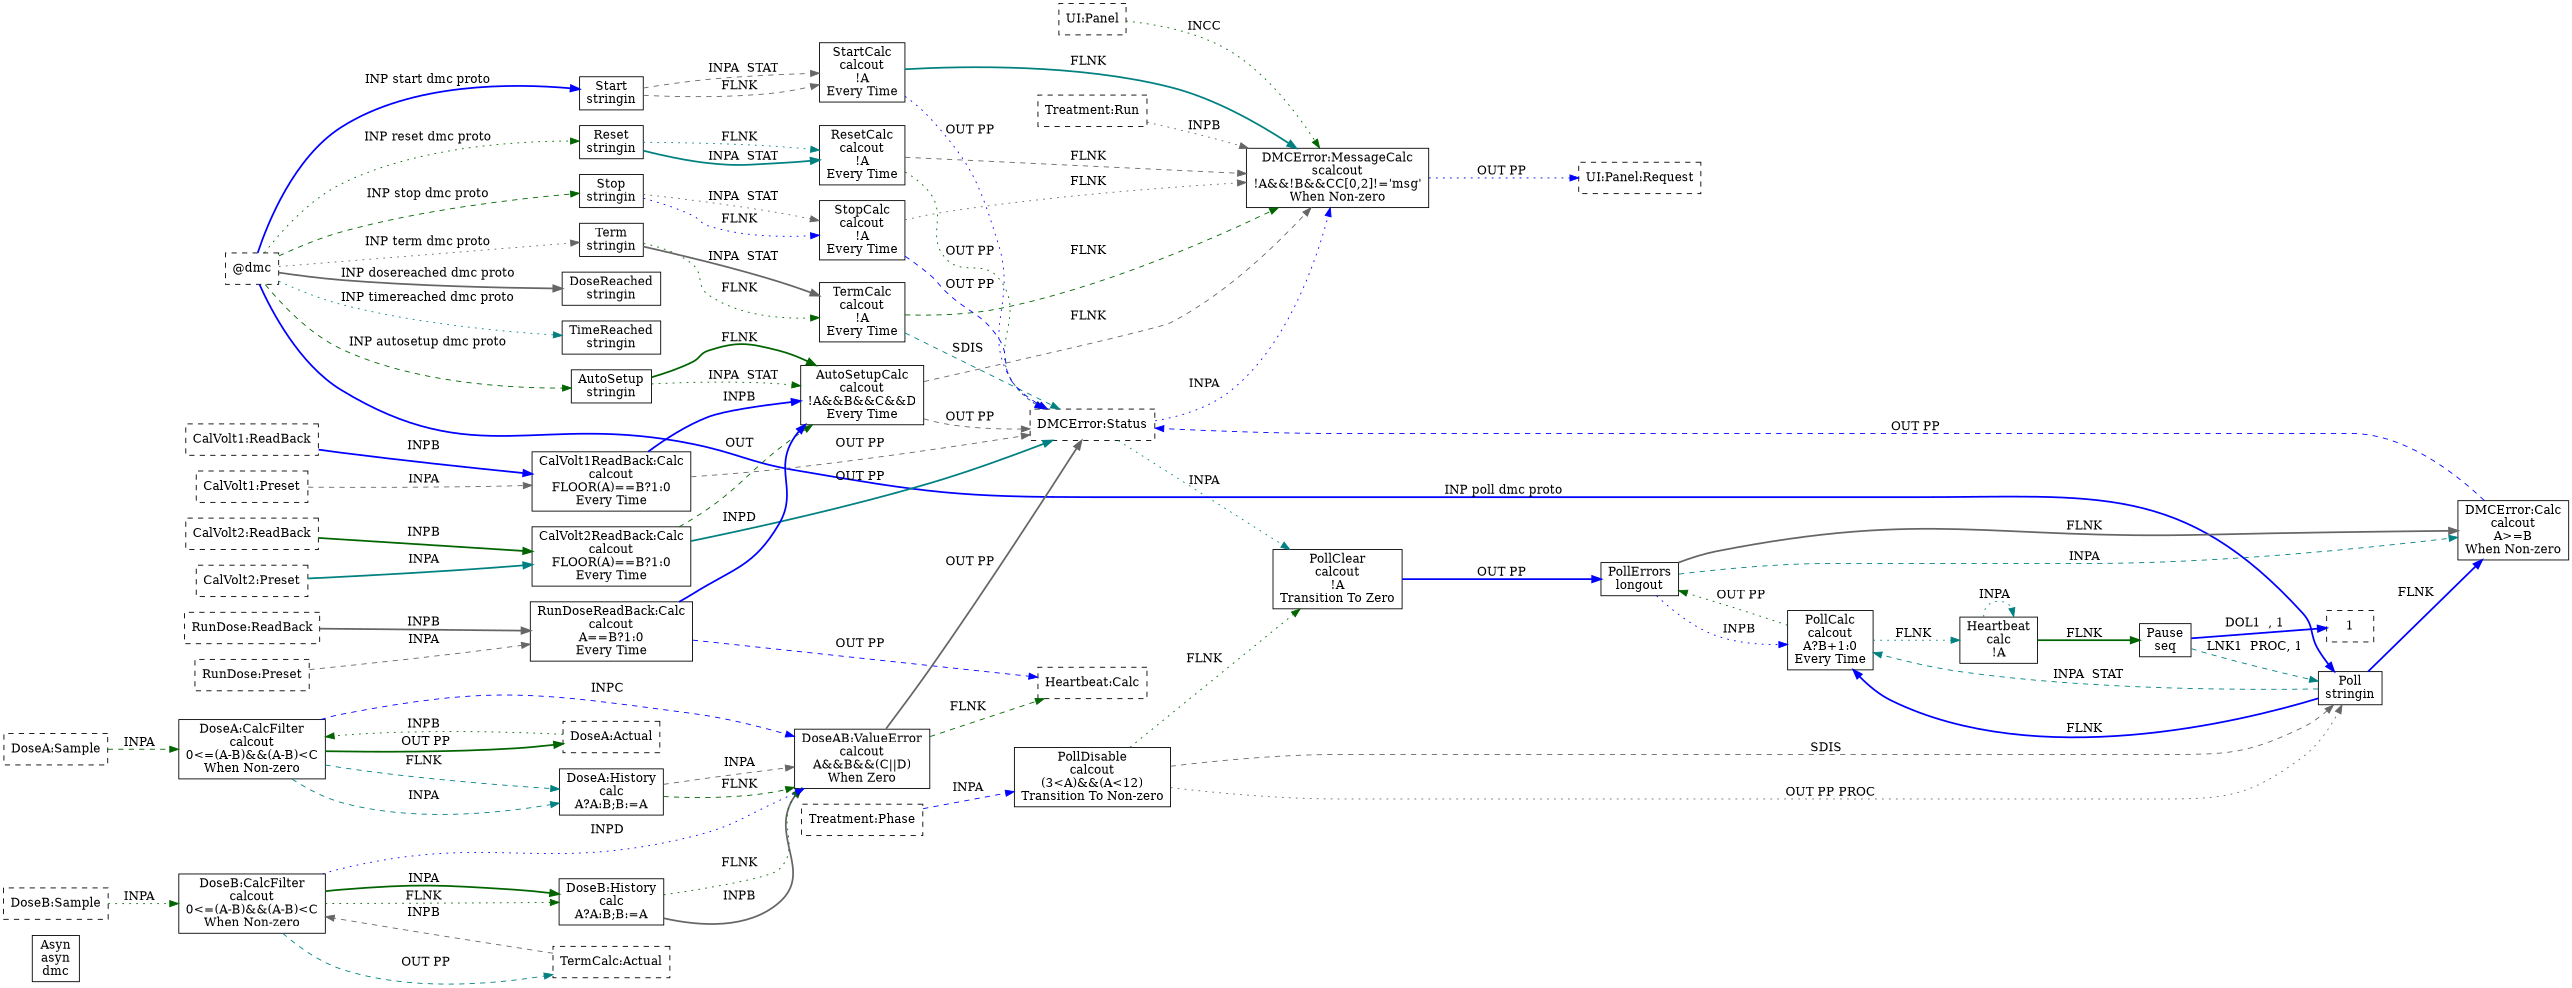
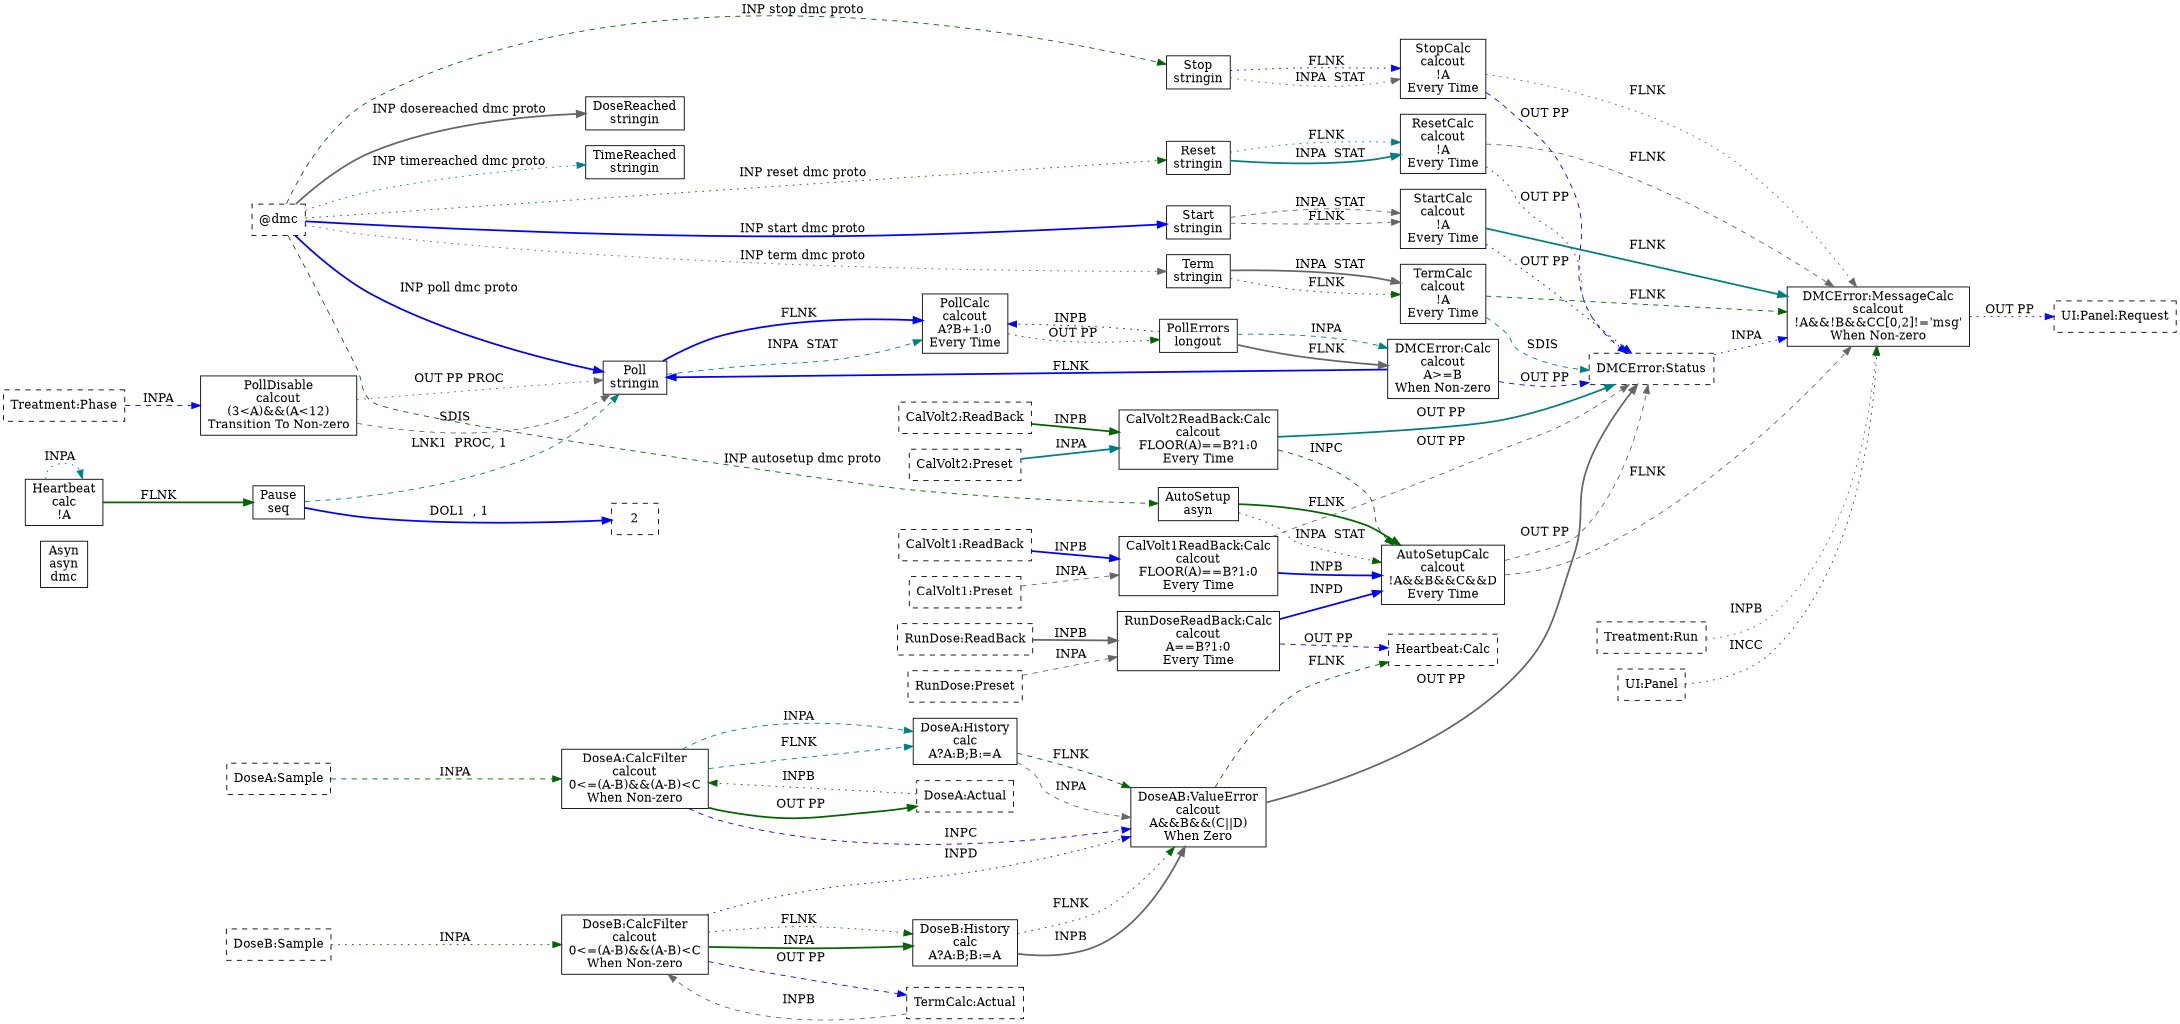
(611, 386) -> (1198, 504)
(744, 444) -> (1331, 449)
(1338, 579) -> none
(2422, 619) -> (1032, 373)
(2350, 626) -> (635, 519)
(1912, 640) -> none
(408, 982) -> (803, 979)
